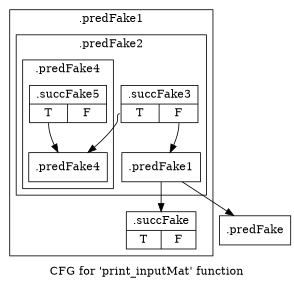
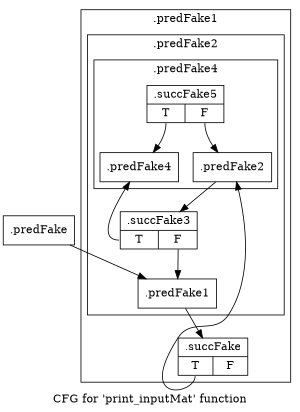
none -> (232, 167)
(195, 190) -> (104, 260)
